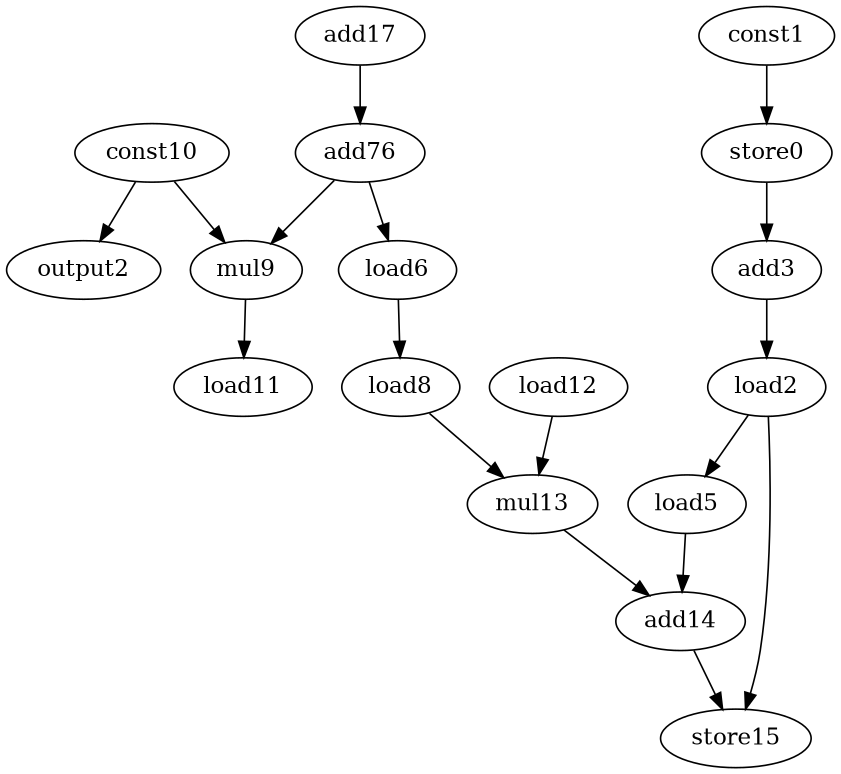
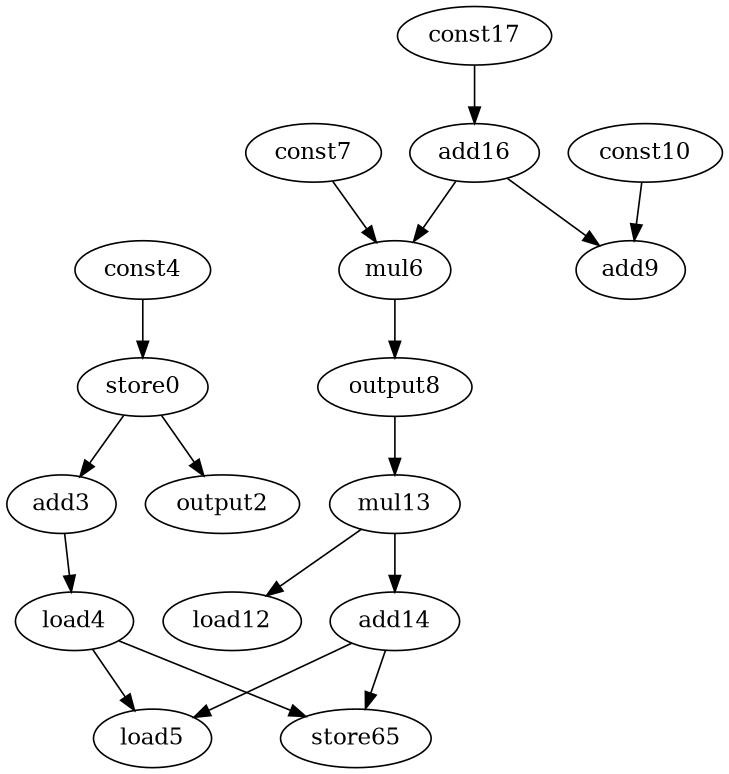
(360, 36) -> (475, 36)
(767, 36) -> (143, 270)
none -> (314, 153)
(360, 153) -> (475, 153)
(122, 204) -> (178, 439)
(246, 270) -> (631, 270)
(398, 270) -> (395, 270)
(243, 387) -> none
(401, 387) -> (395, 387)
(767, 387) -> (74, 621)
(547, 437) -> (321, 558)
(684, 555) -> (280, 677)
(736, 738) -> (356, 738)
